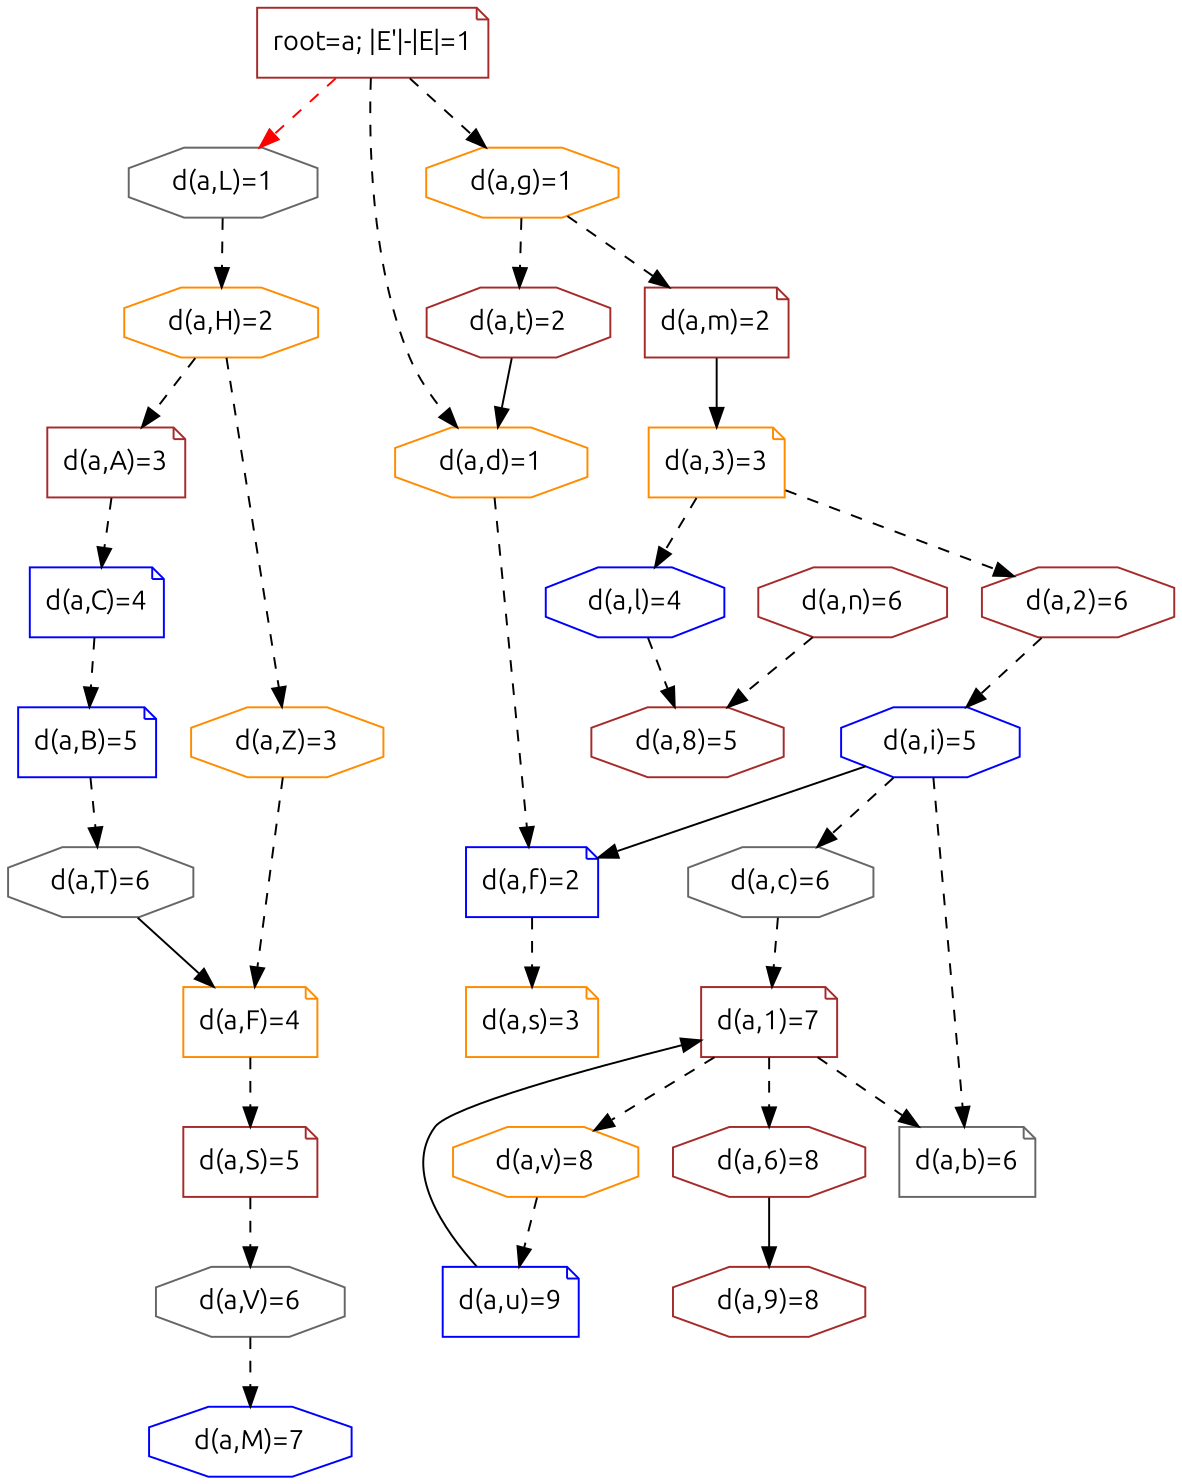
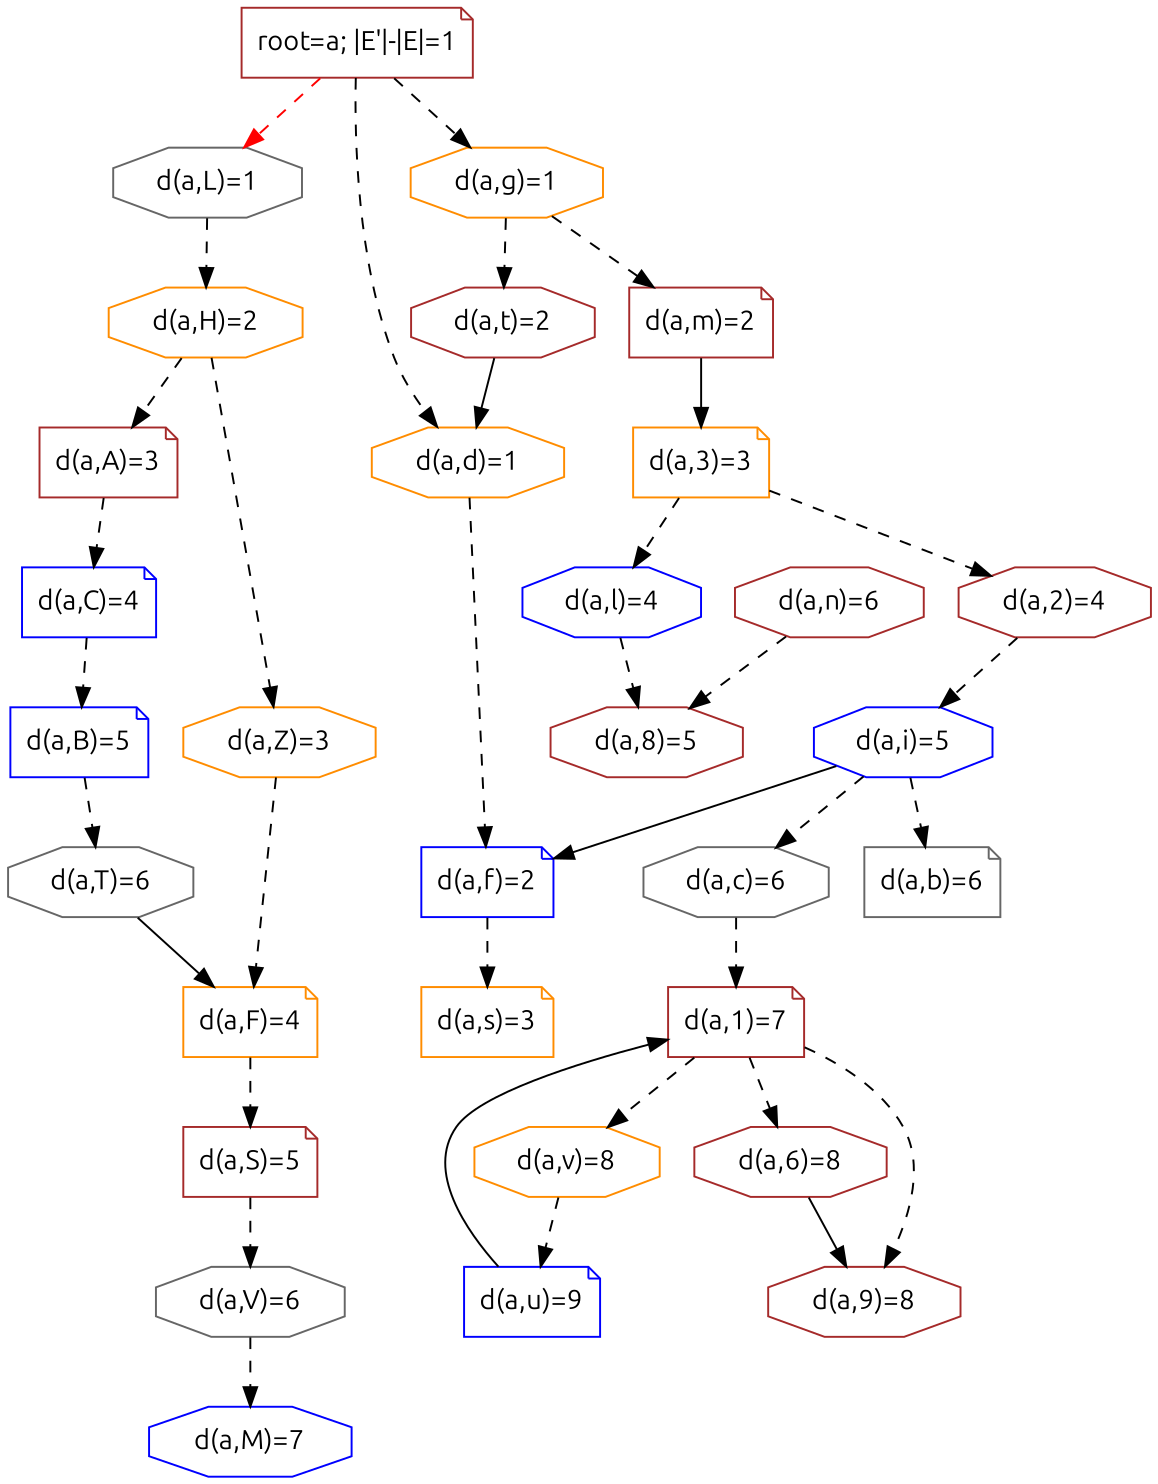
(1078, 602) -> (1055, 602)
(860, 1086) -> (903, 1126)
